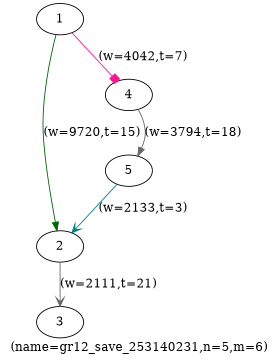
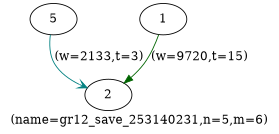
(129, 95) -> none
(60, 322) -> none
